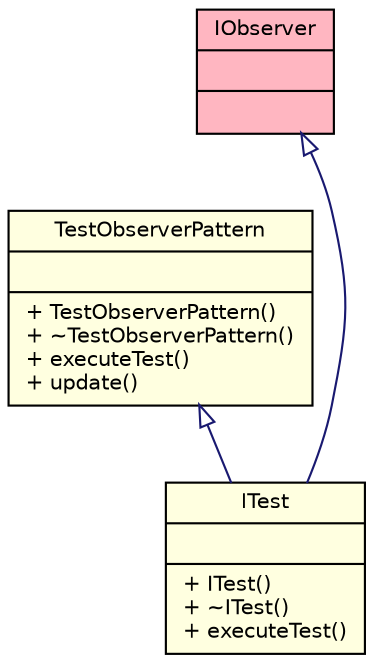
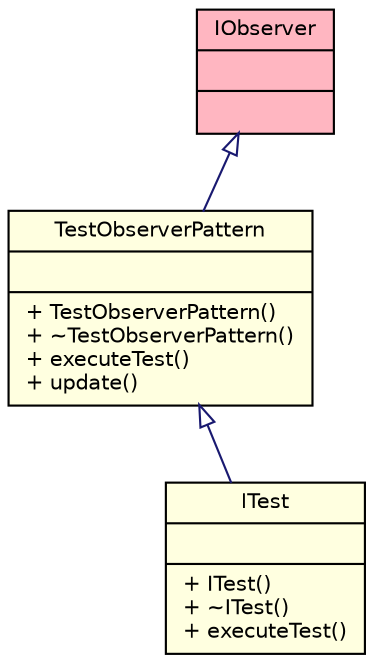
(345, 318) -> (216, 182)
